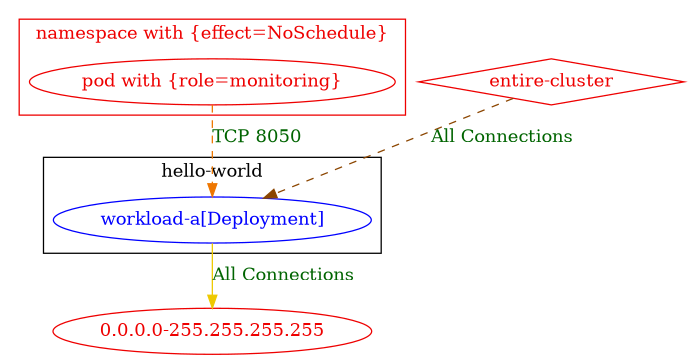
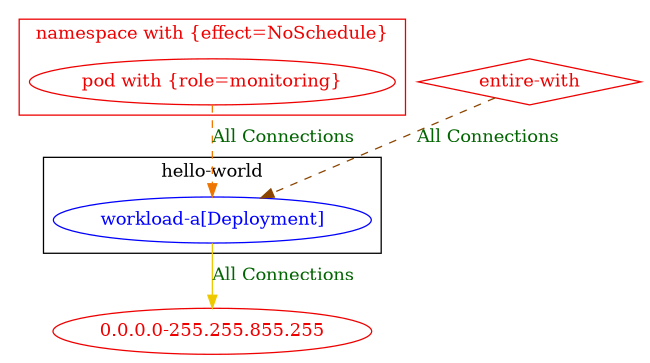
(551, 82) -> (530, 82)
(257, 138) -> (284, 138)
(212, 331) -> (212, 331)
